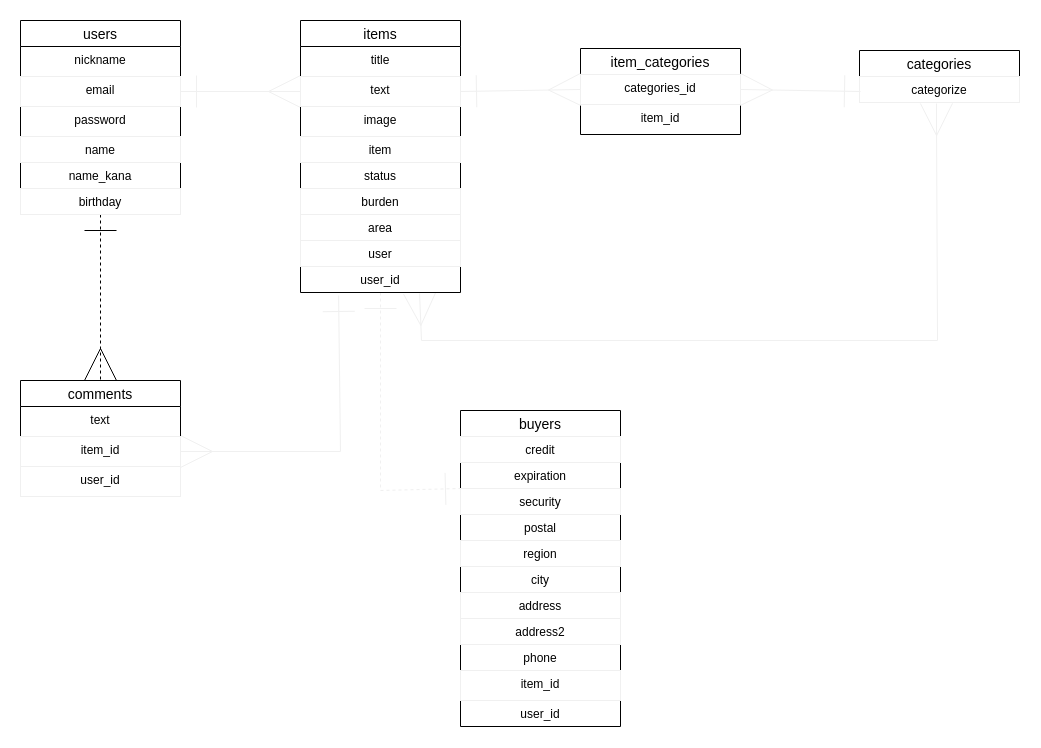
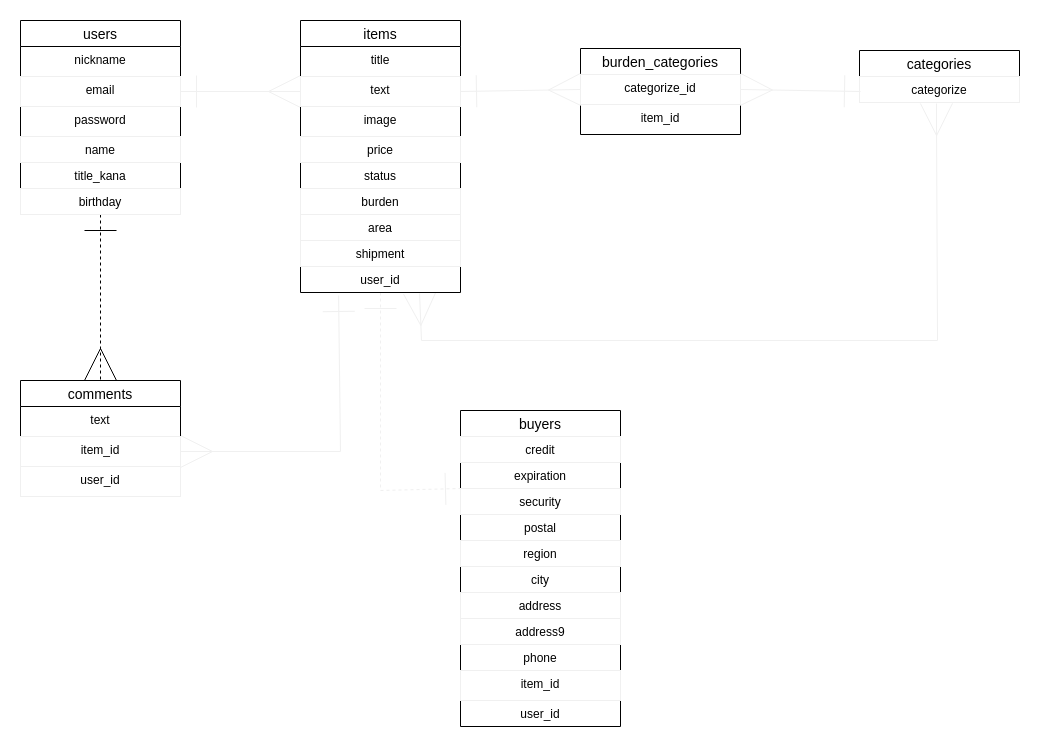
(660, 62) -> (660, 62)
(660, 88) -> (660, 88)
(380, 150) -> (380, 150)
(100, 176) -> (100, 176)
(380, 254) -> (380, 254)
(540, 632) -> (540, 632)
